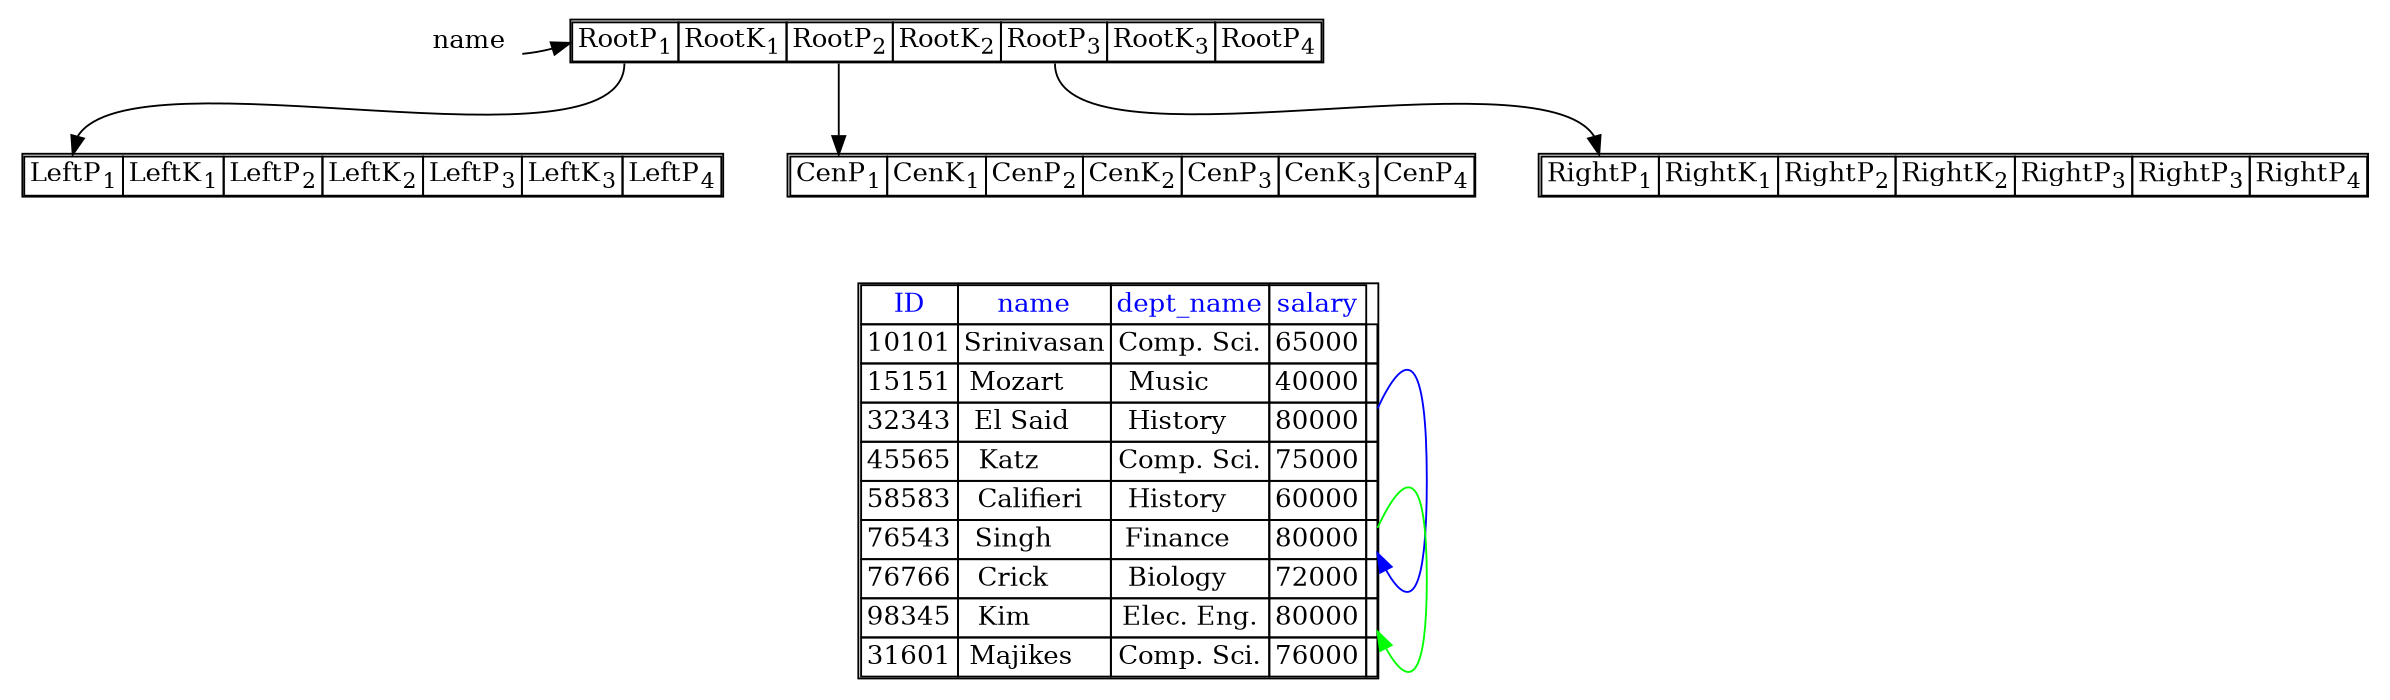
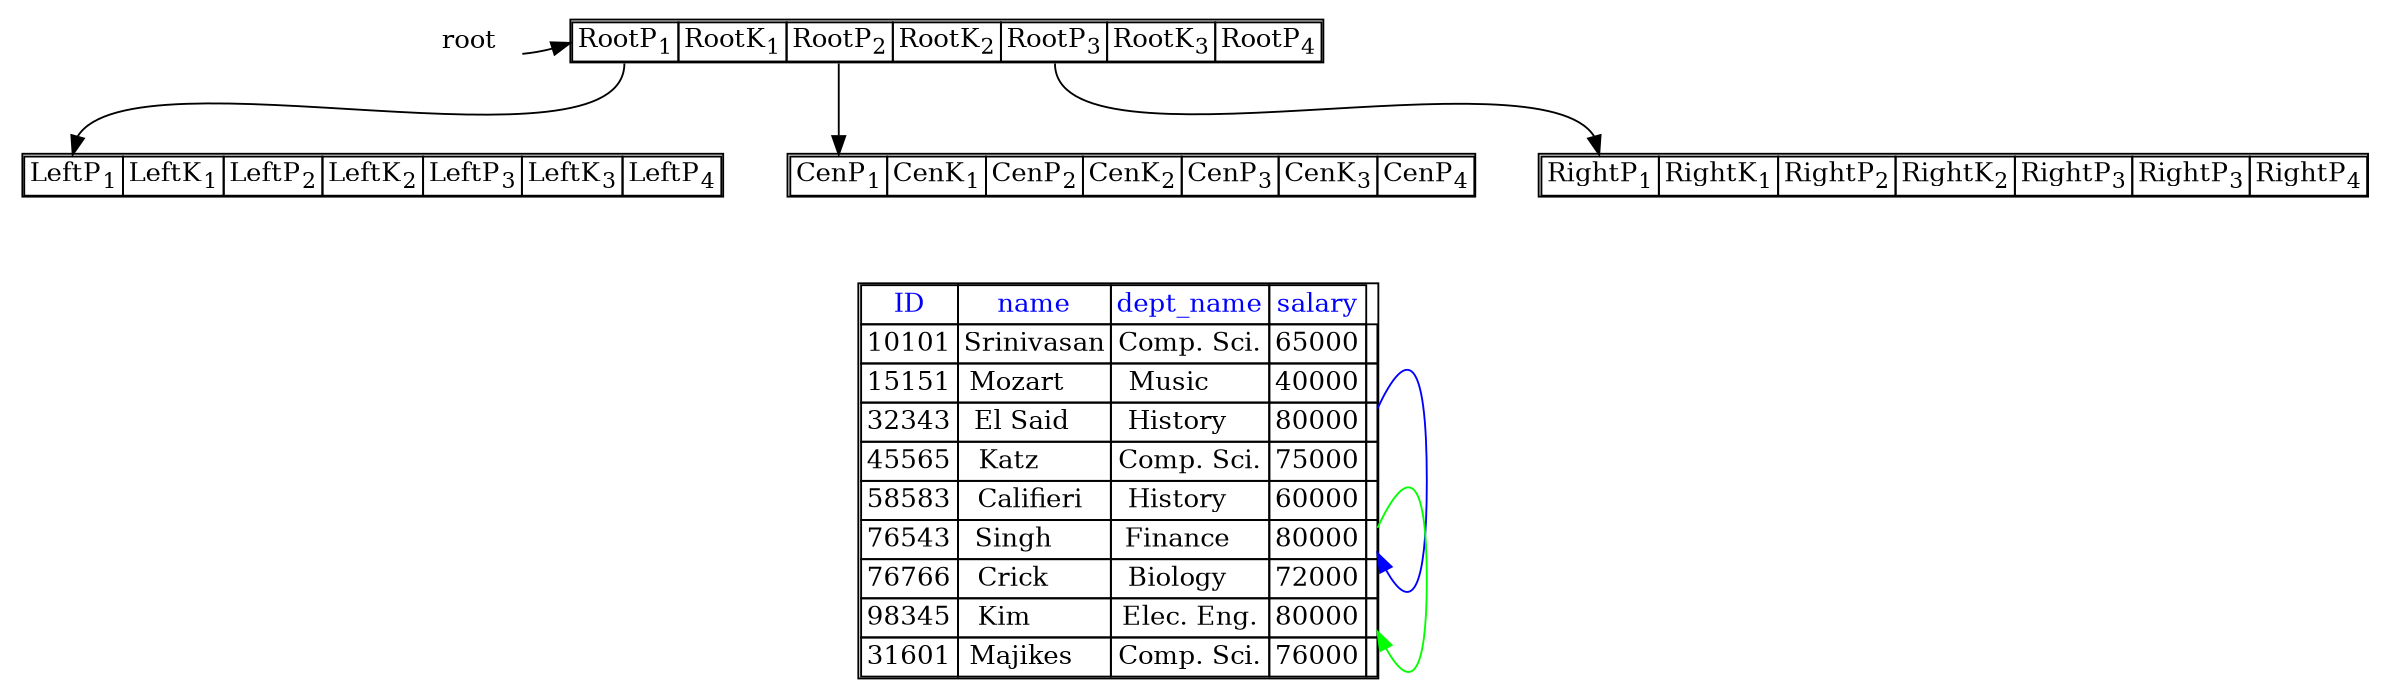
(470, 41) -> (470, 41)
